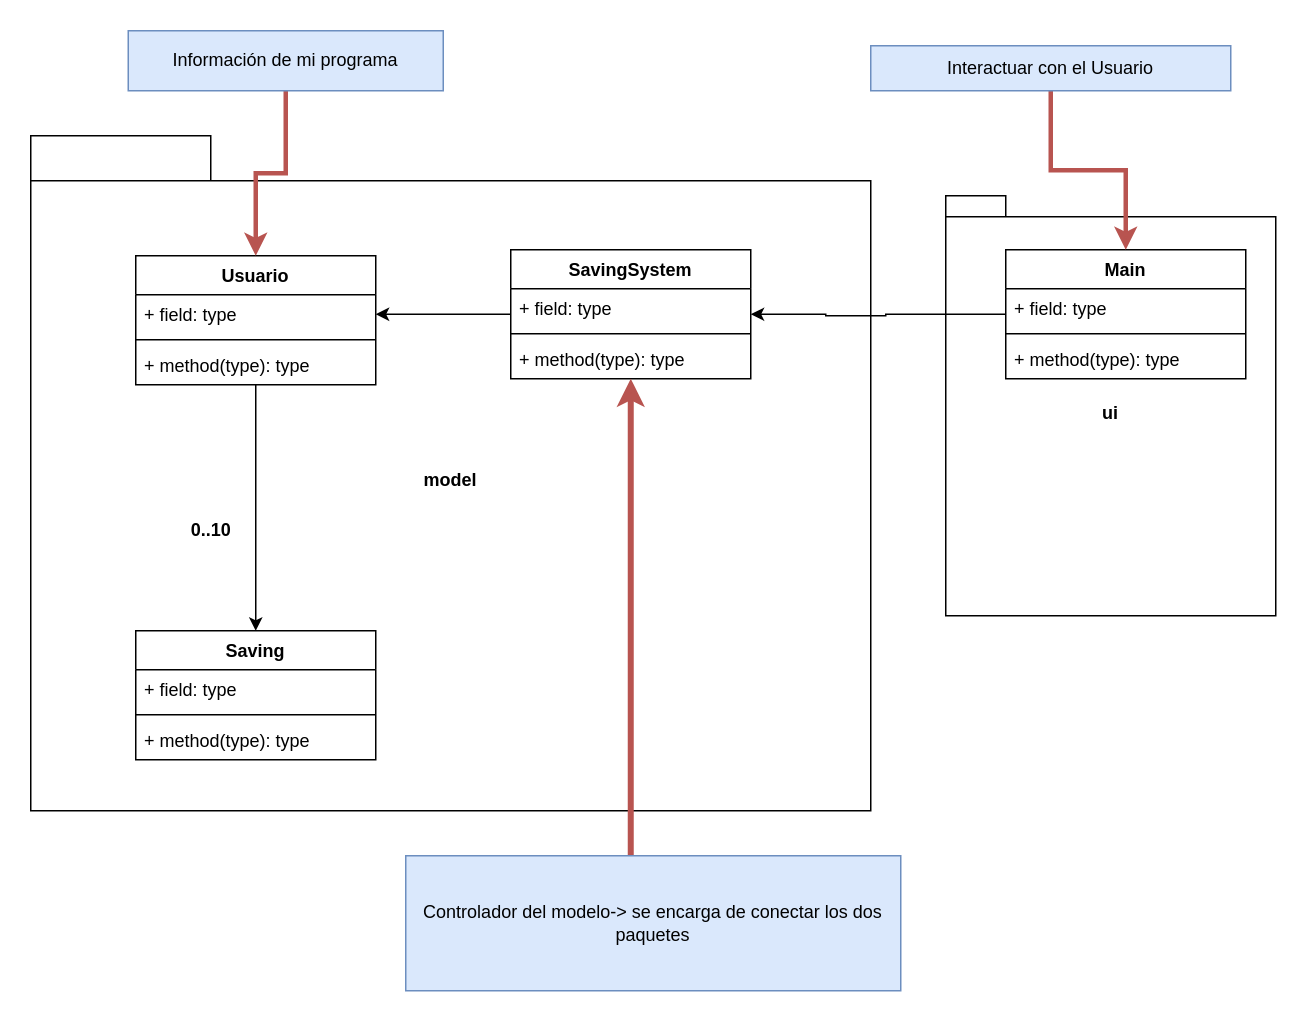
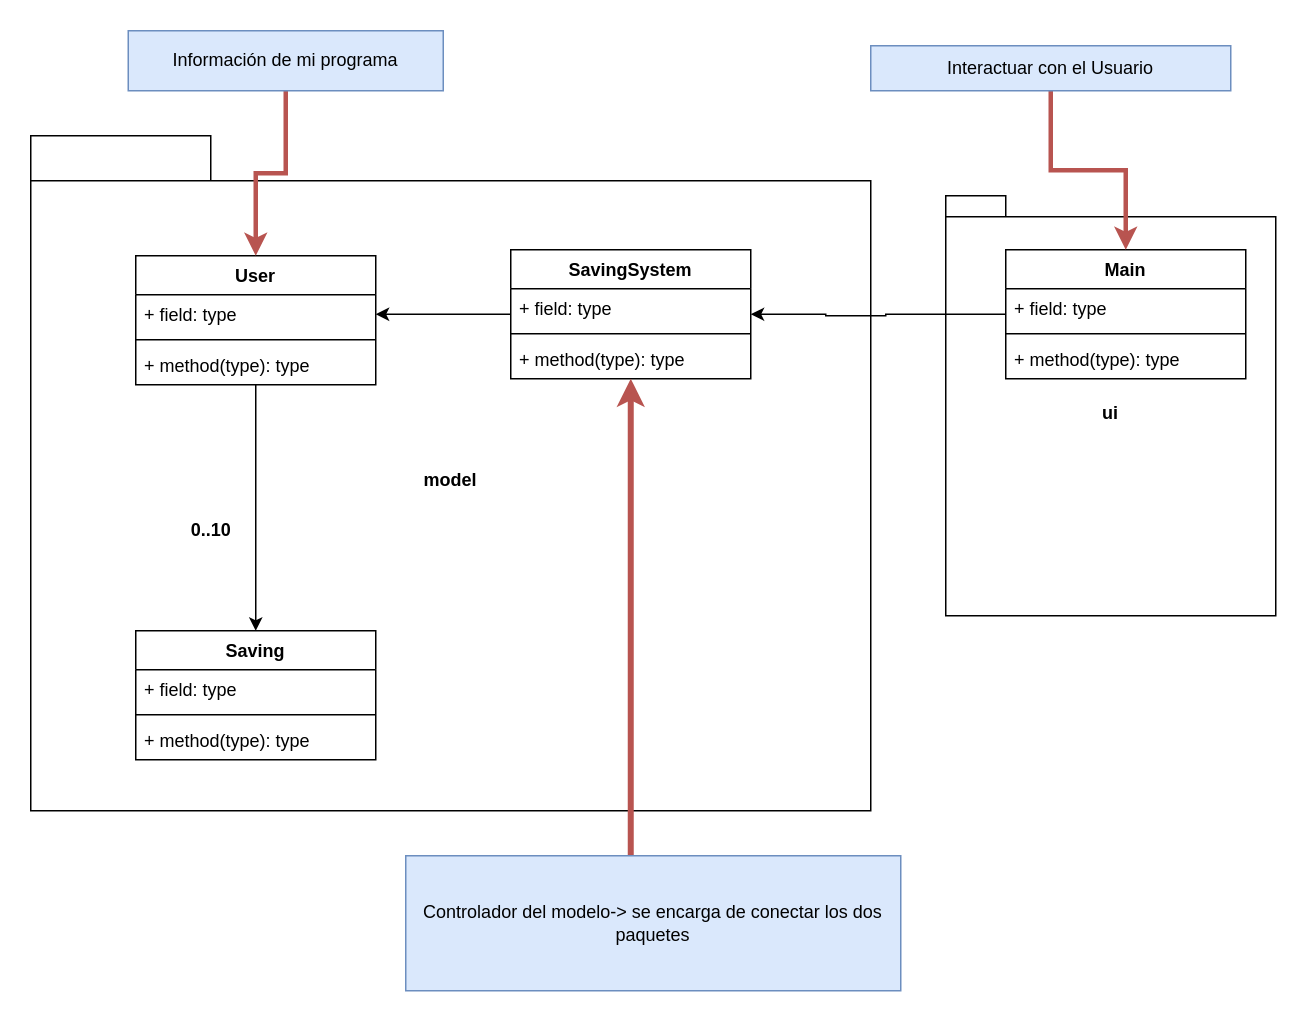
(256, 277) -> (256, 277)
